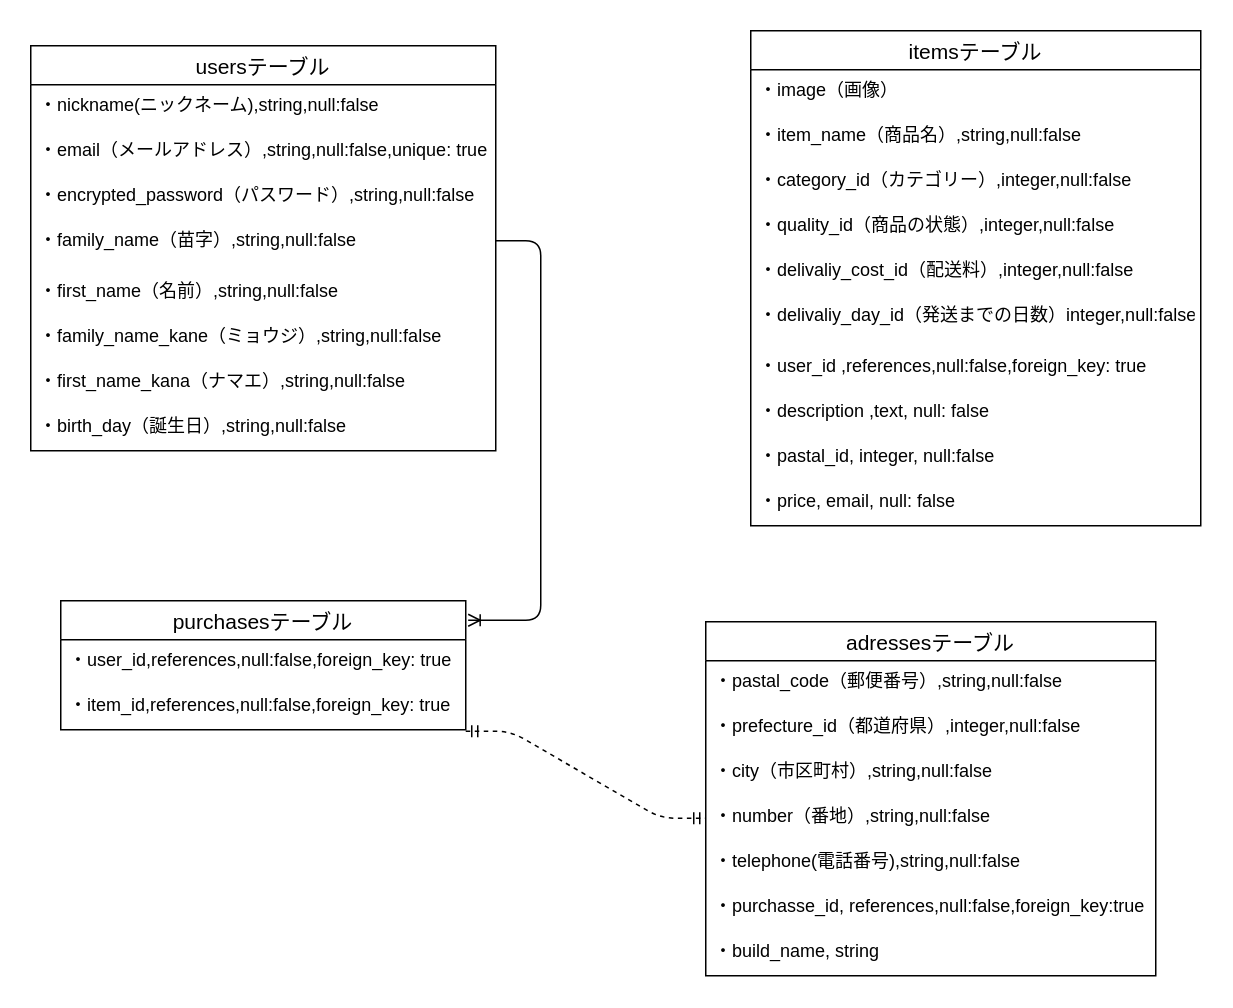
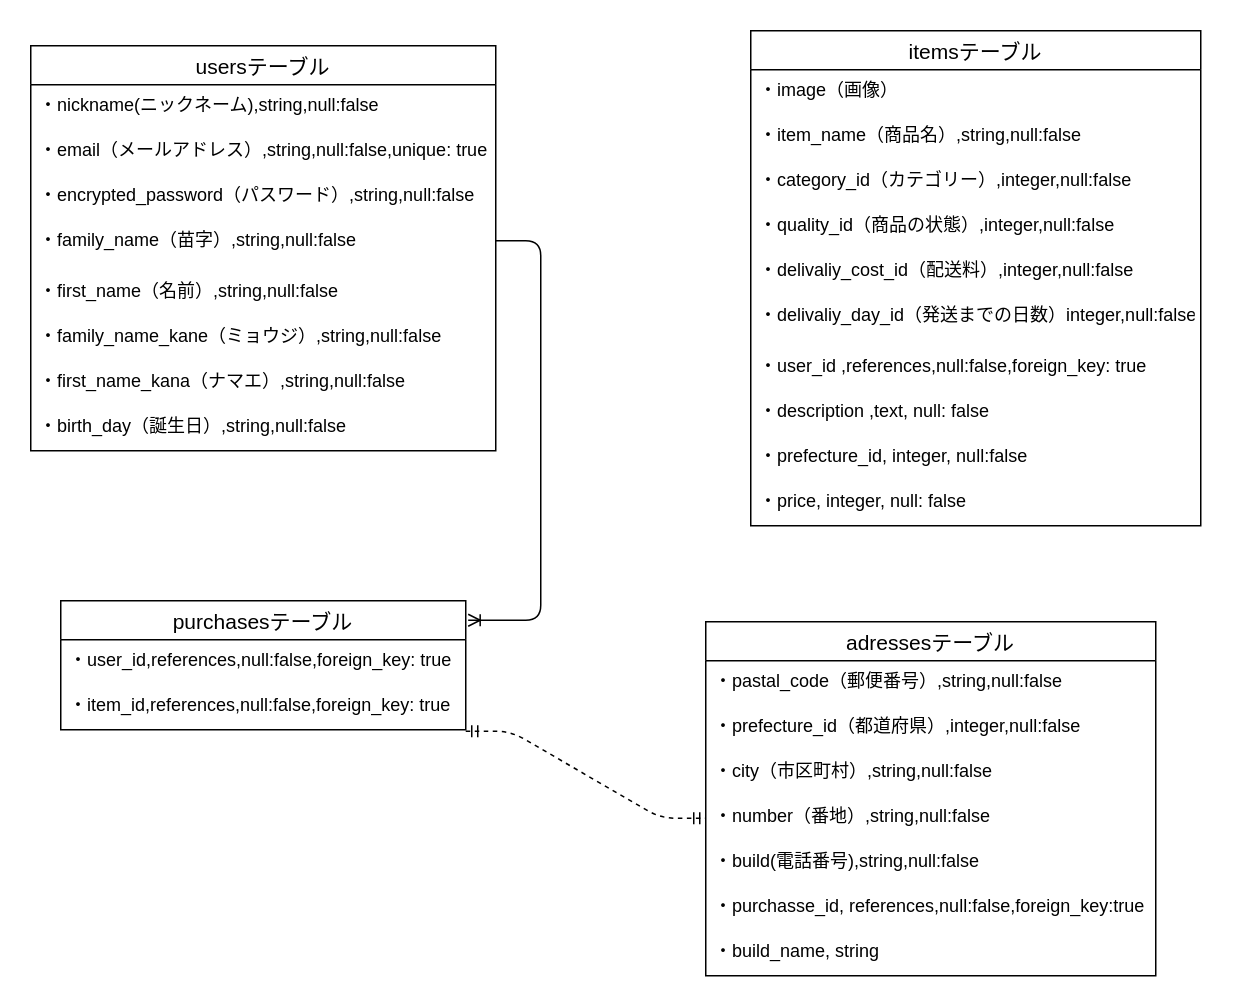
(893, 456) -> (916, 456)
(866, 501) -> (878, 501)
(886, 861) -> (864, 861)
